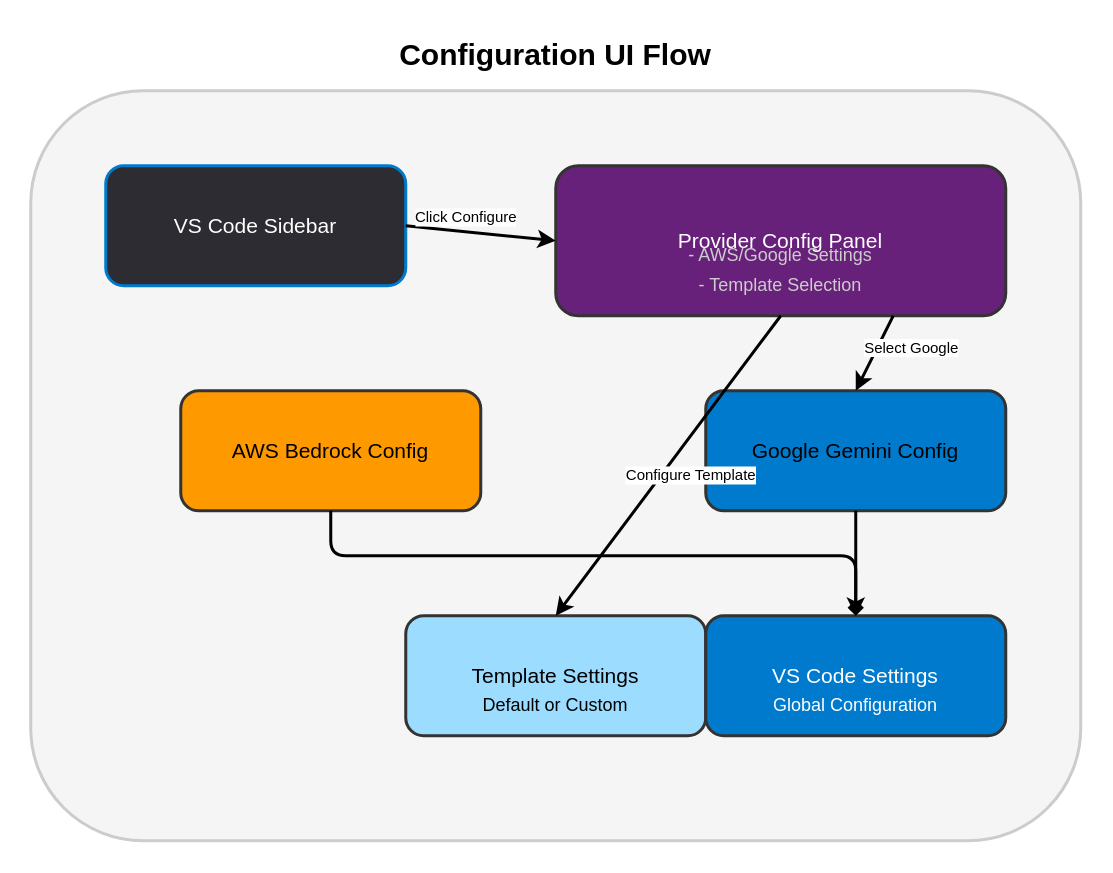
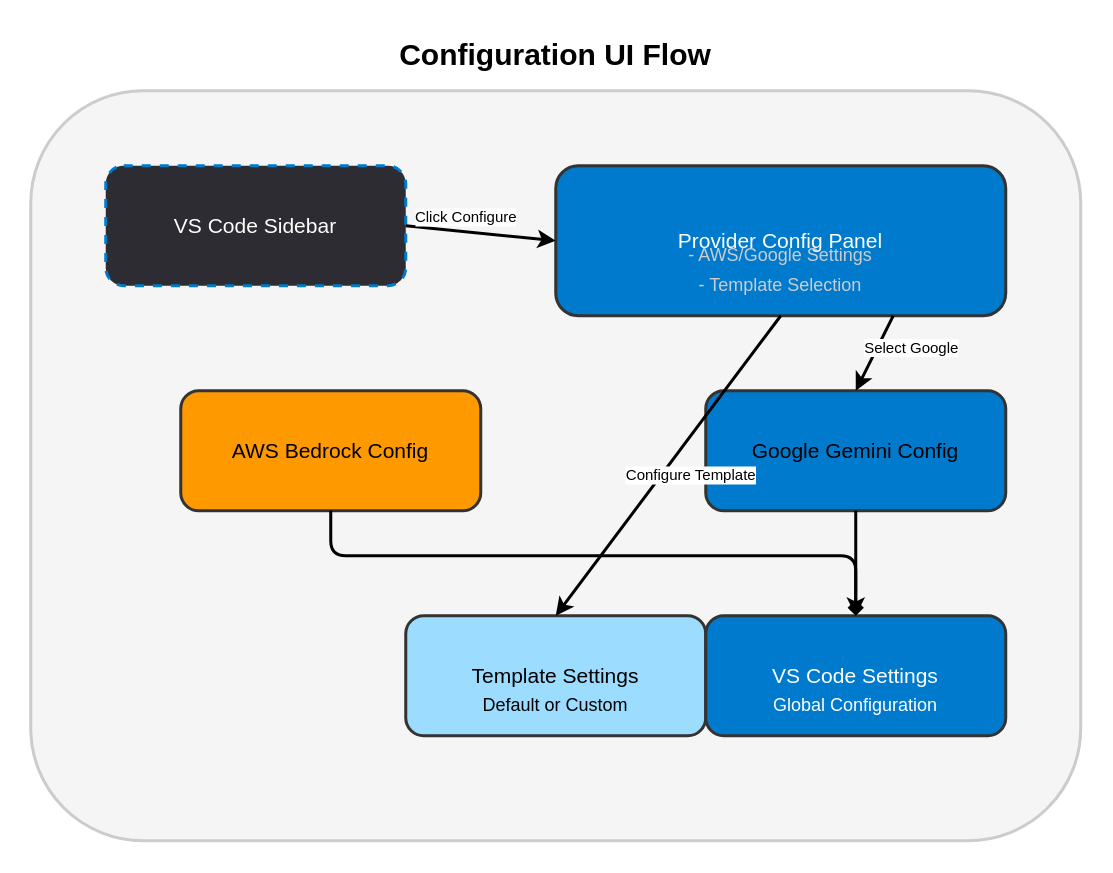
(256, 226) -> (256, 226)
(781, 241) -> (781, 241)
